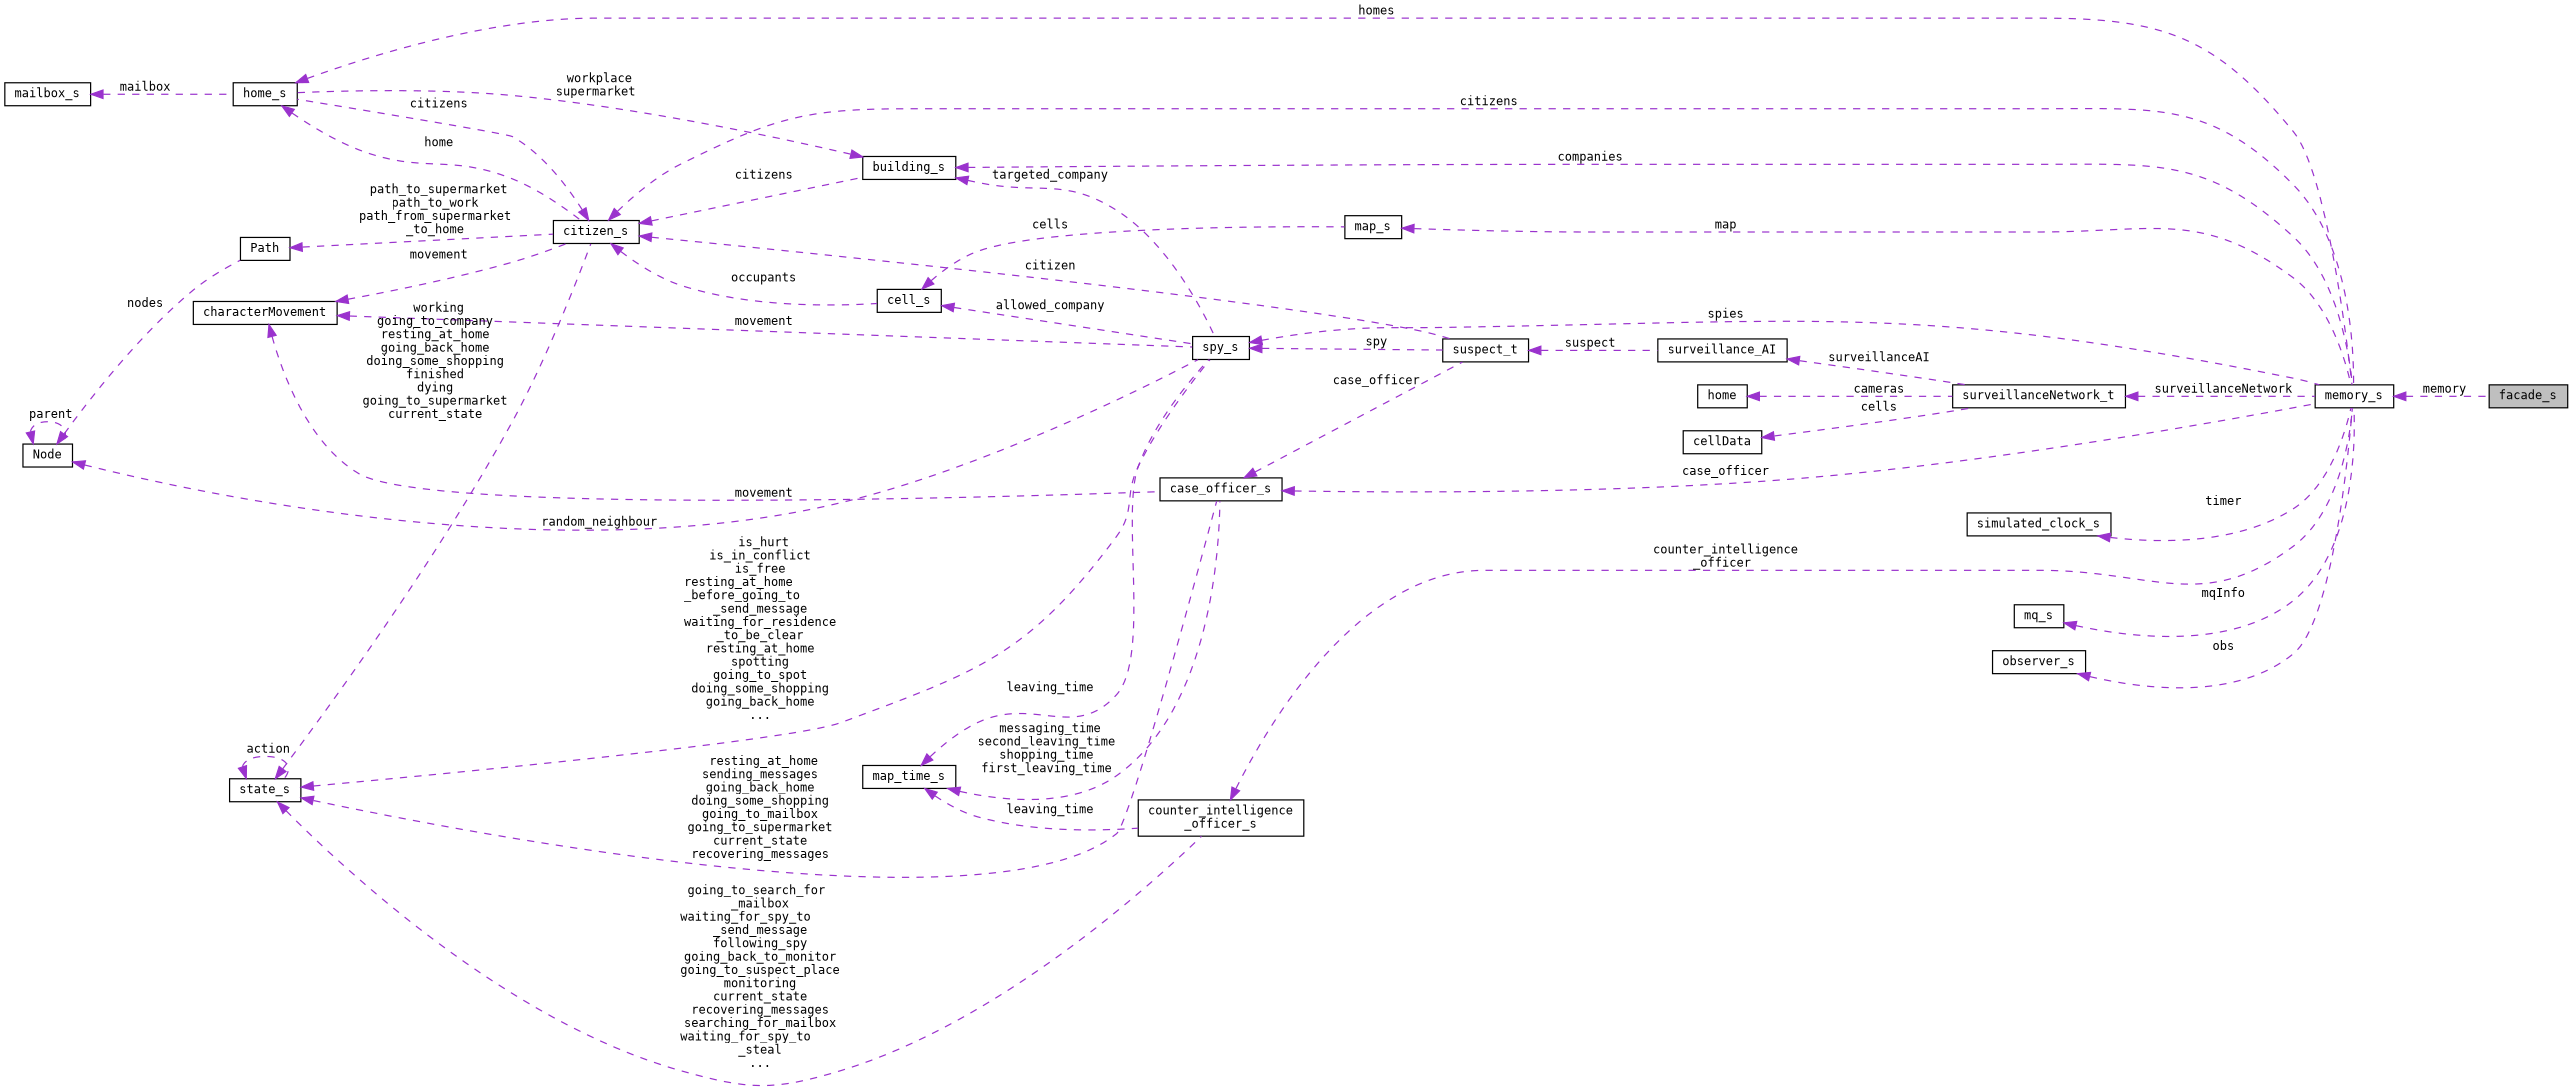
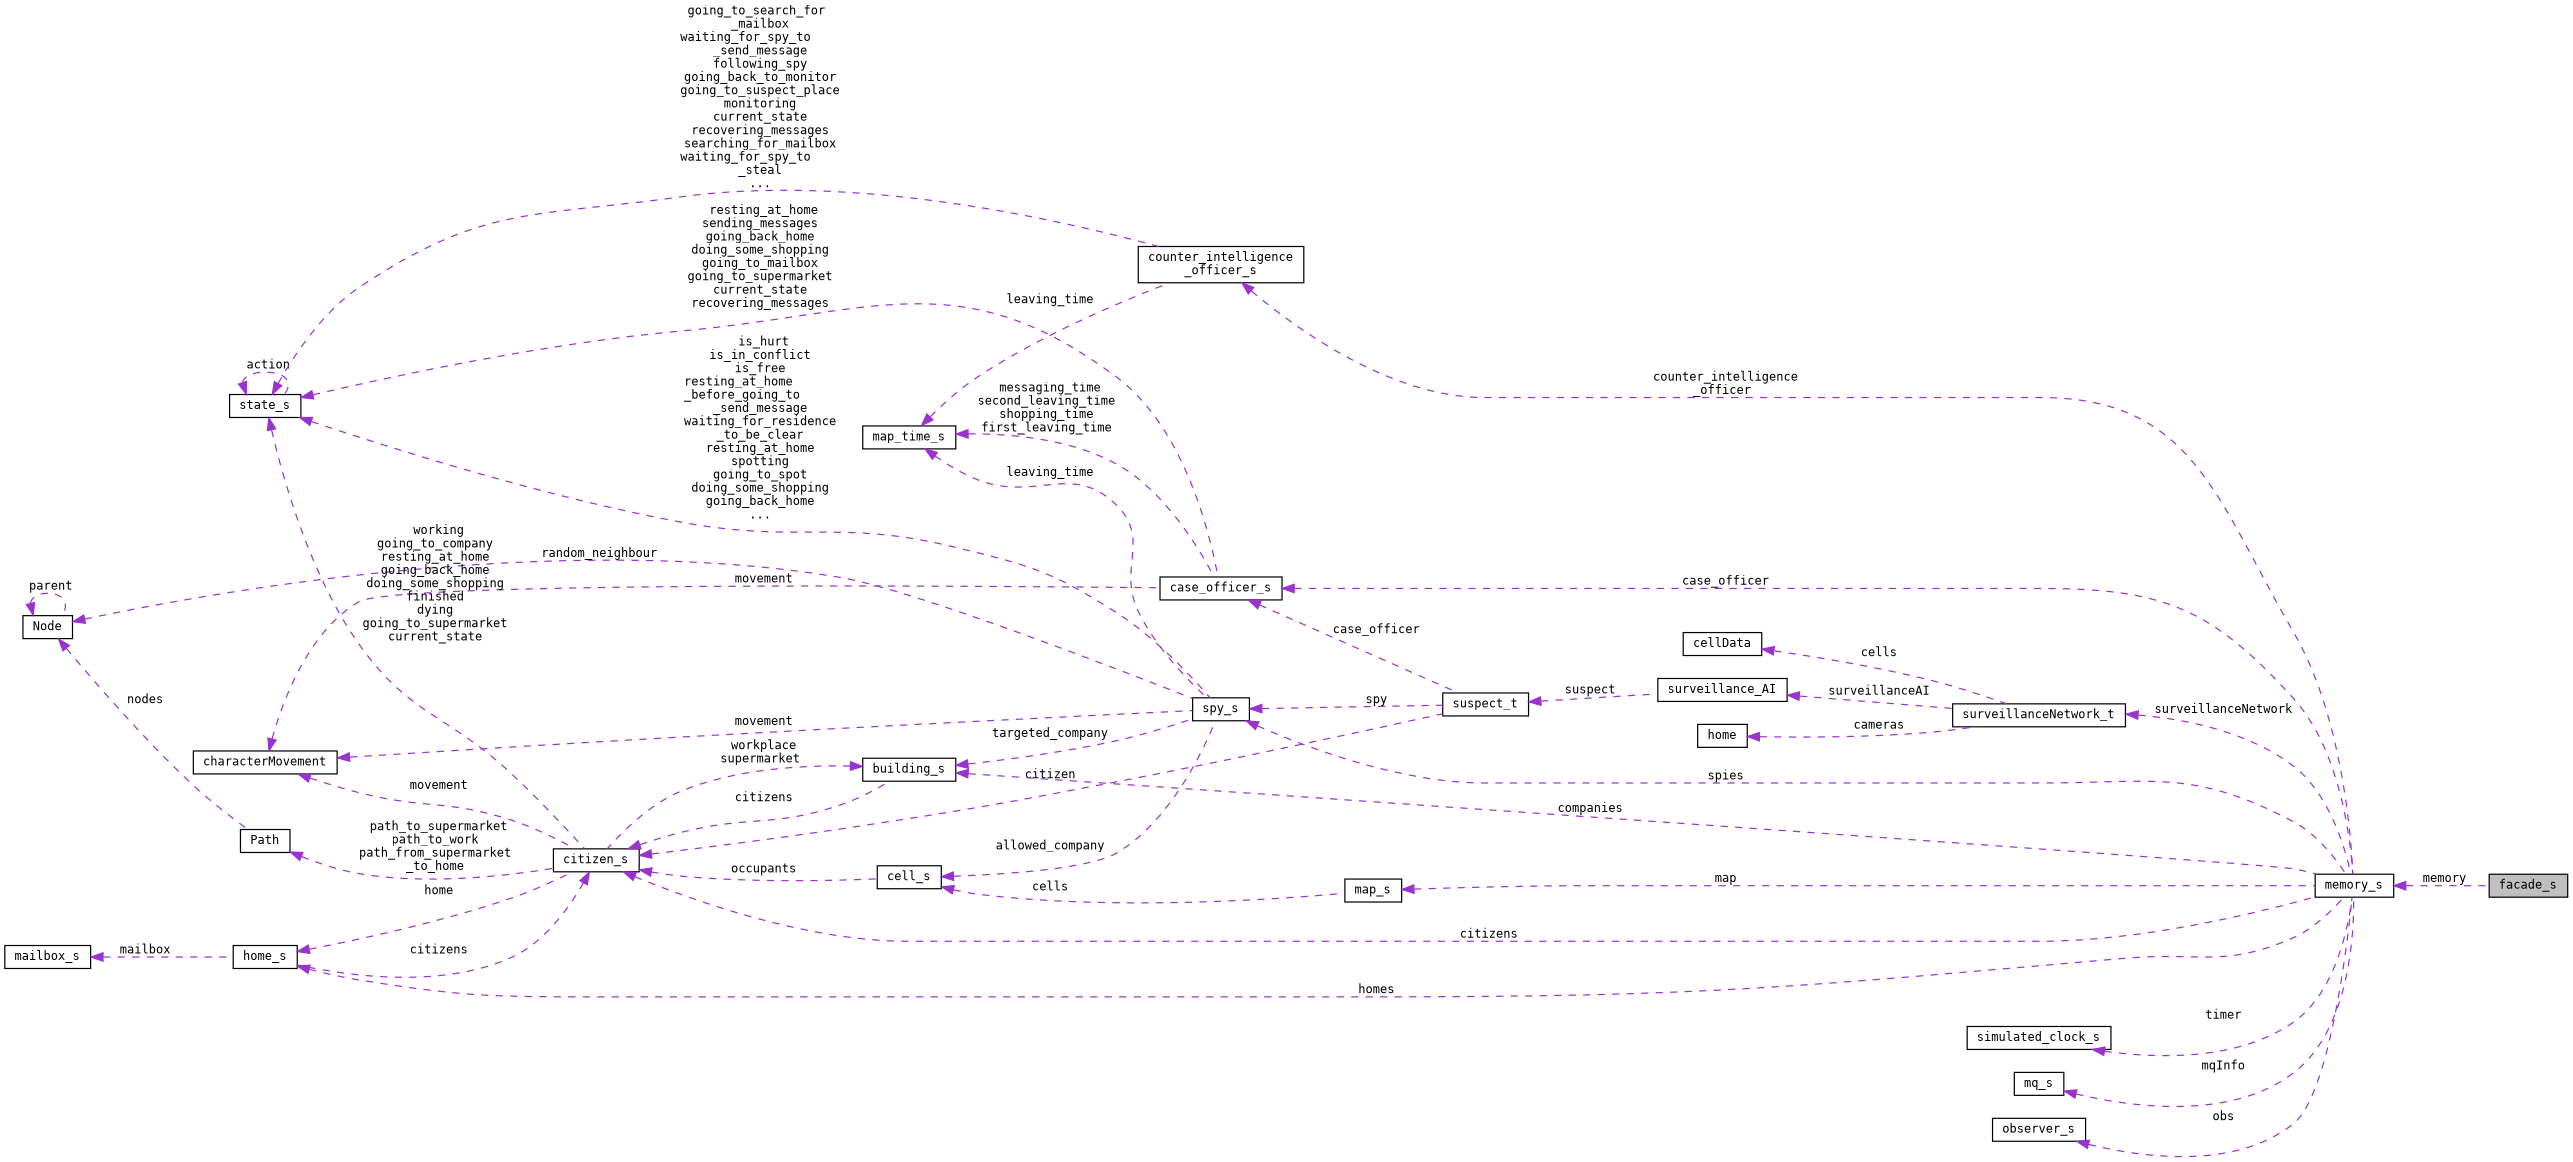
(576, 103) -> (718, 779)
